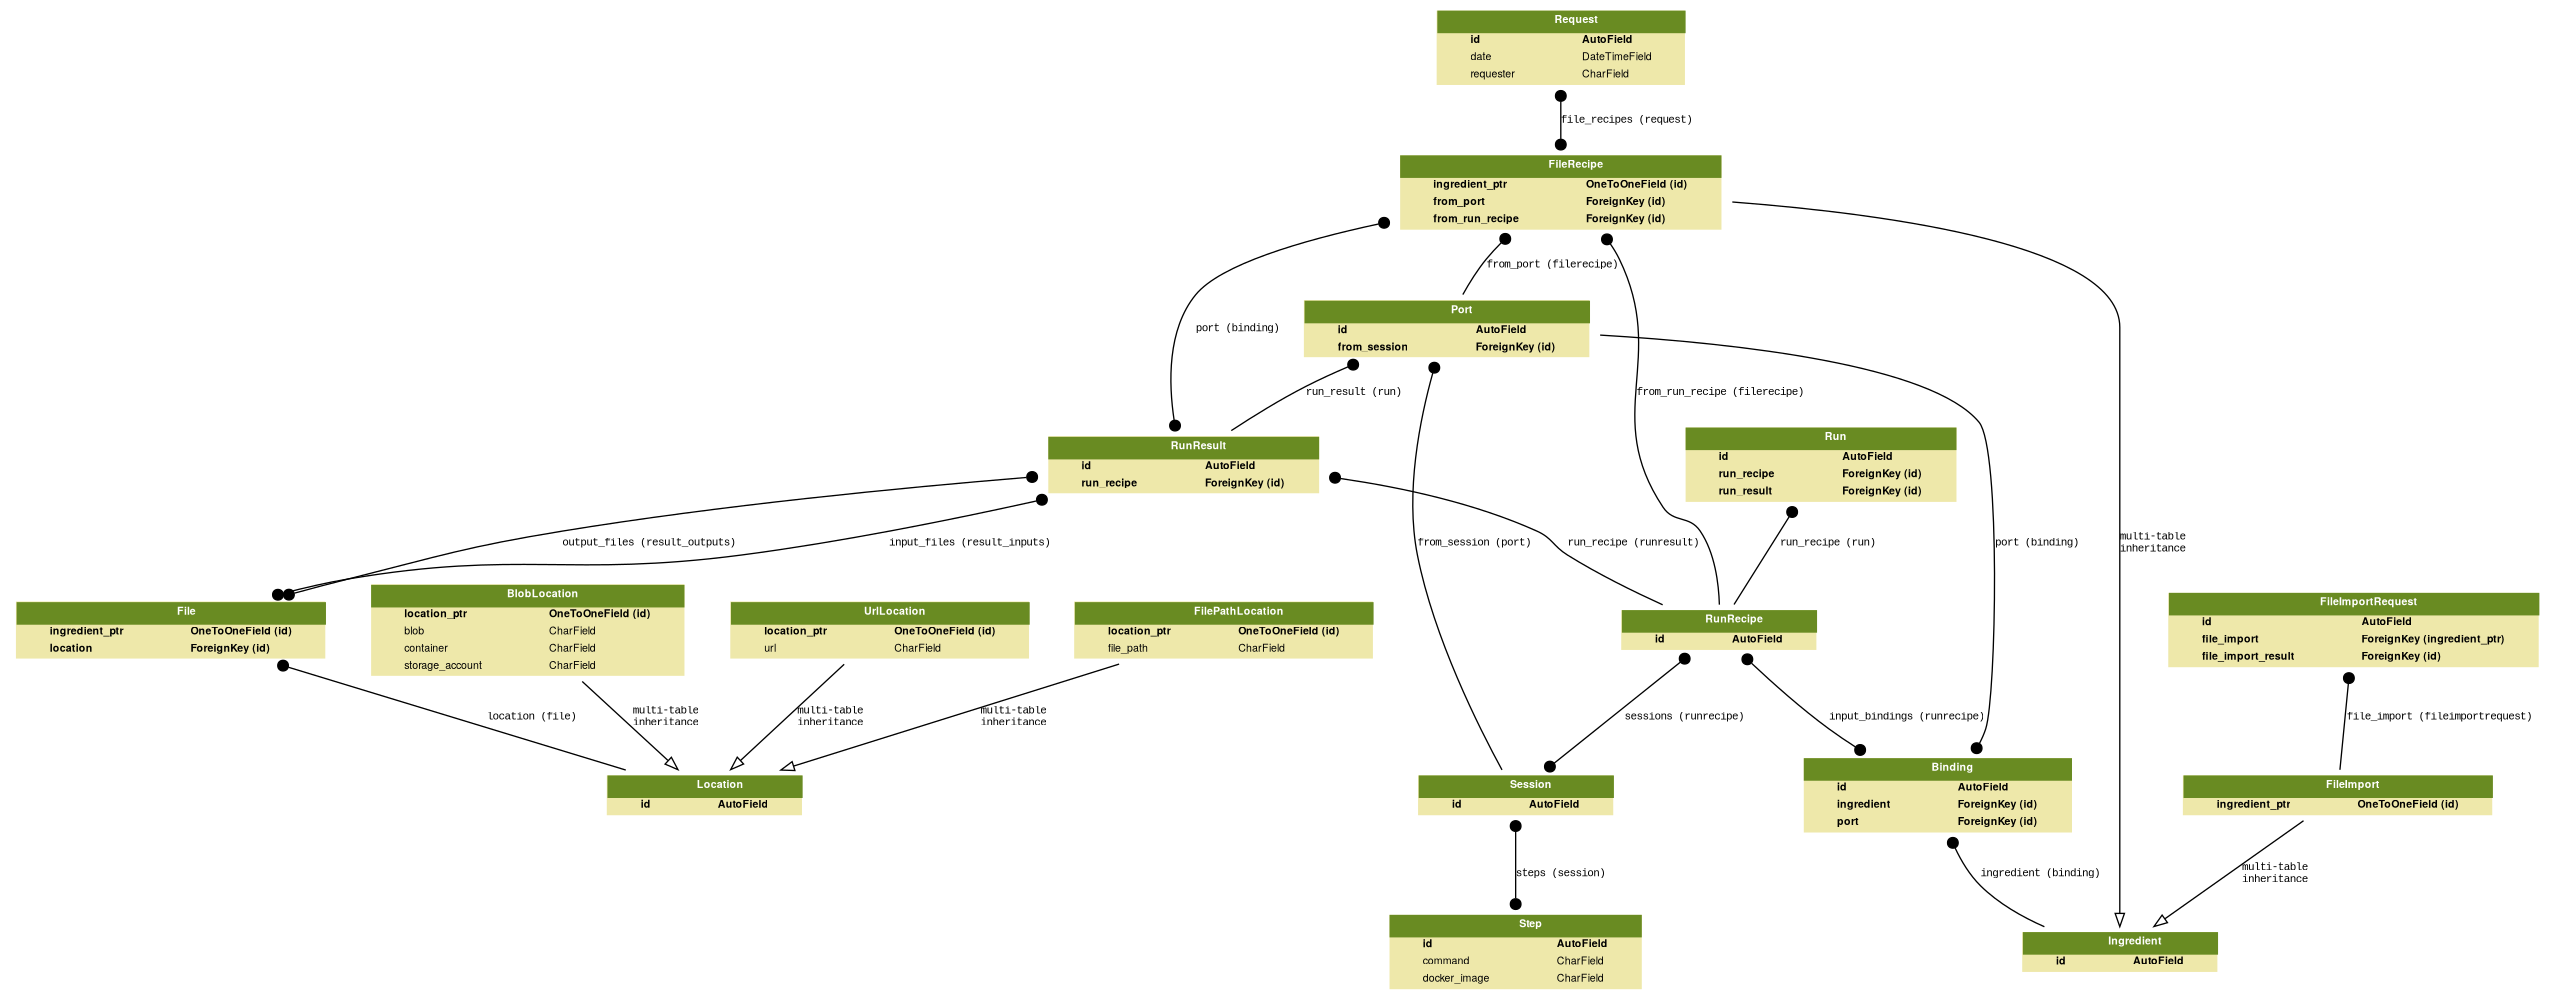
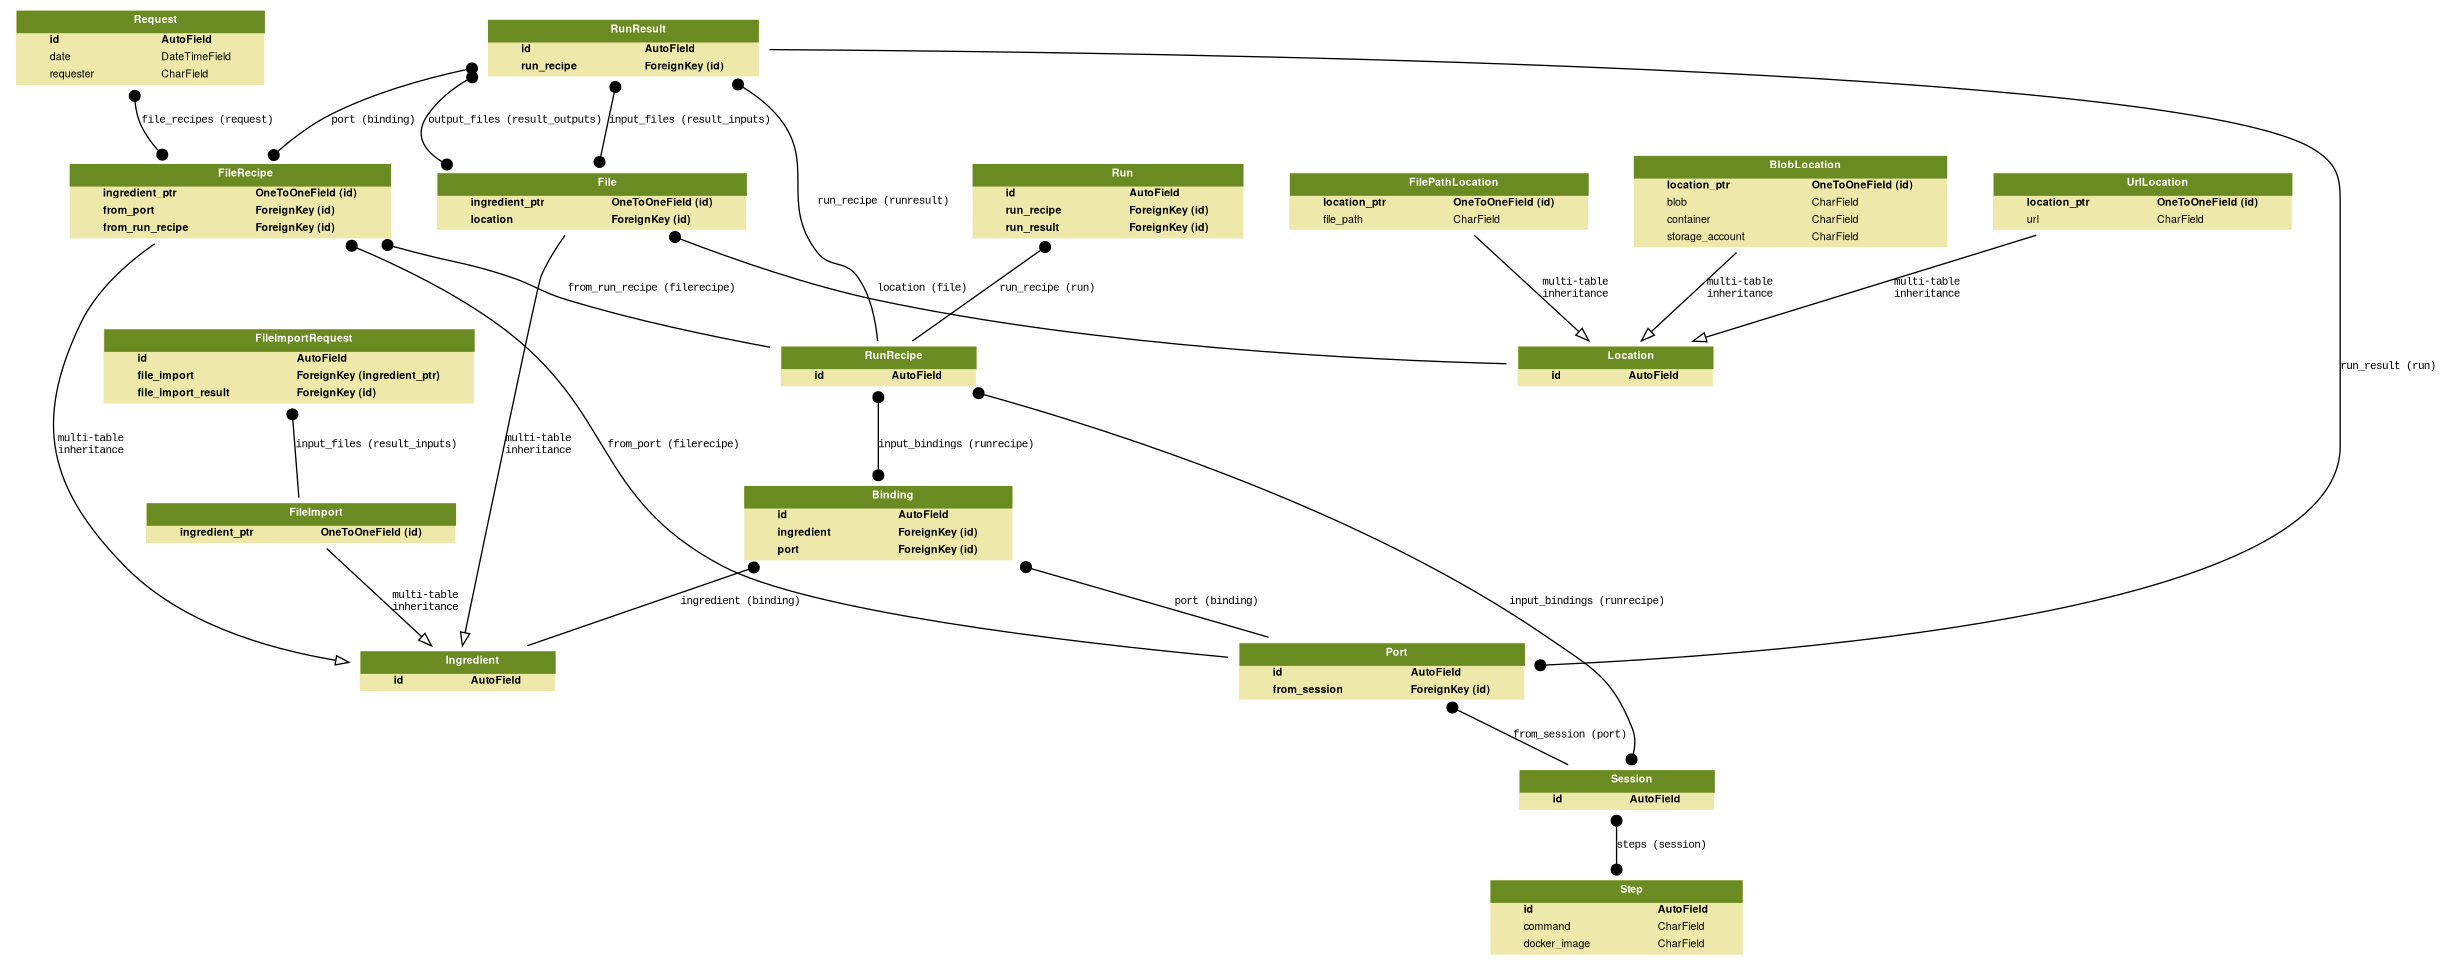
none -> (507, 431)
(1685, 717) -> (1587, 601)
(2440, 717) -> (376, 445)
